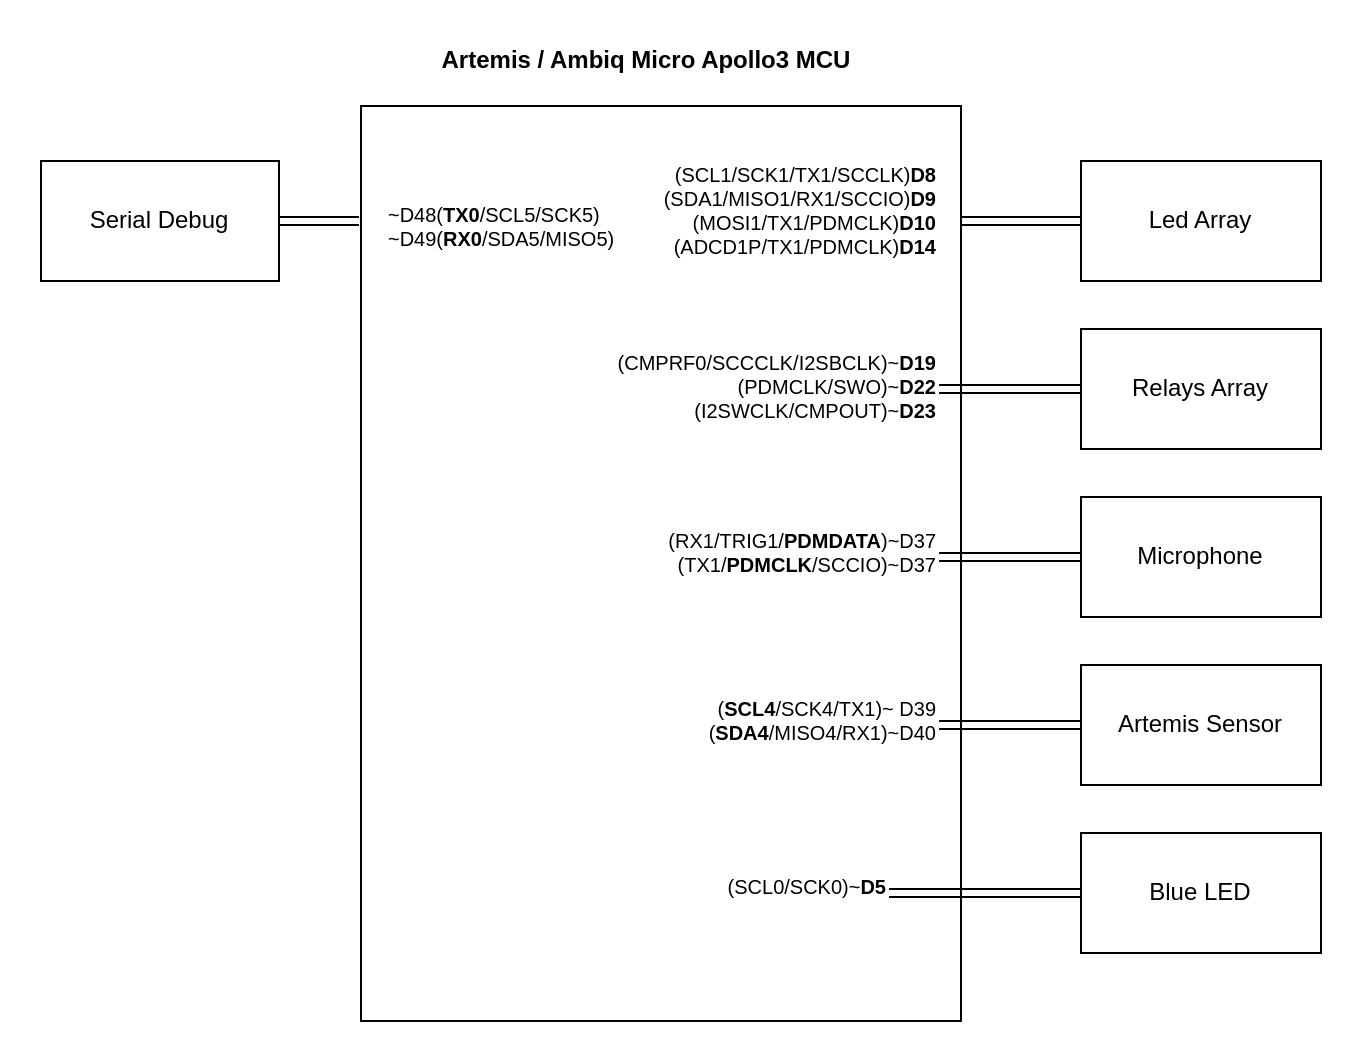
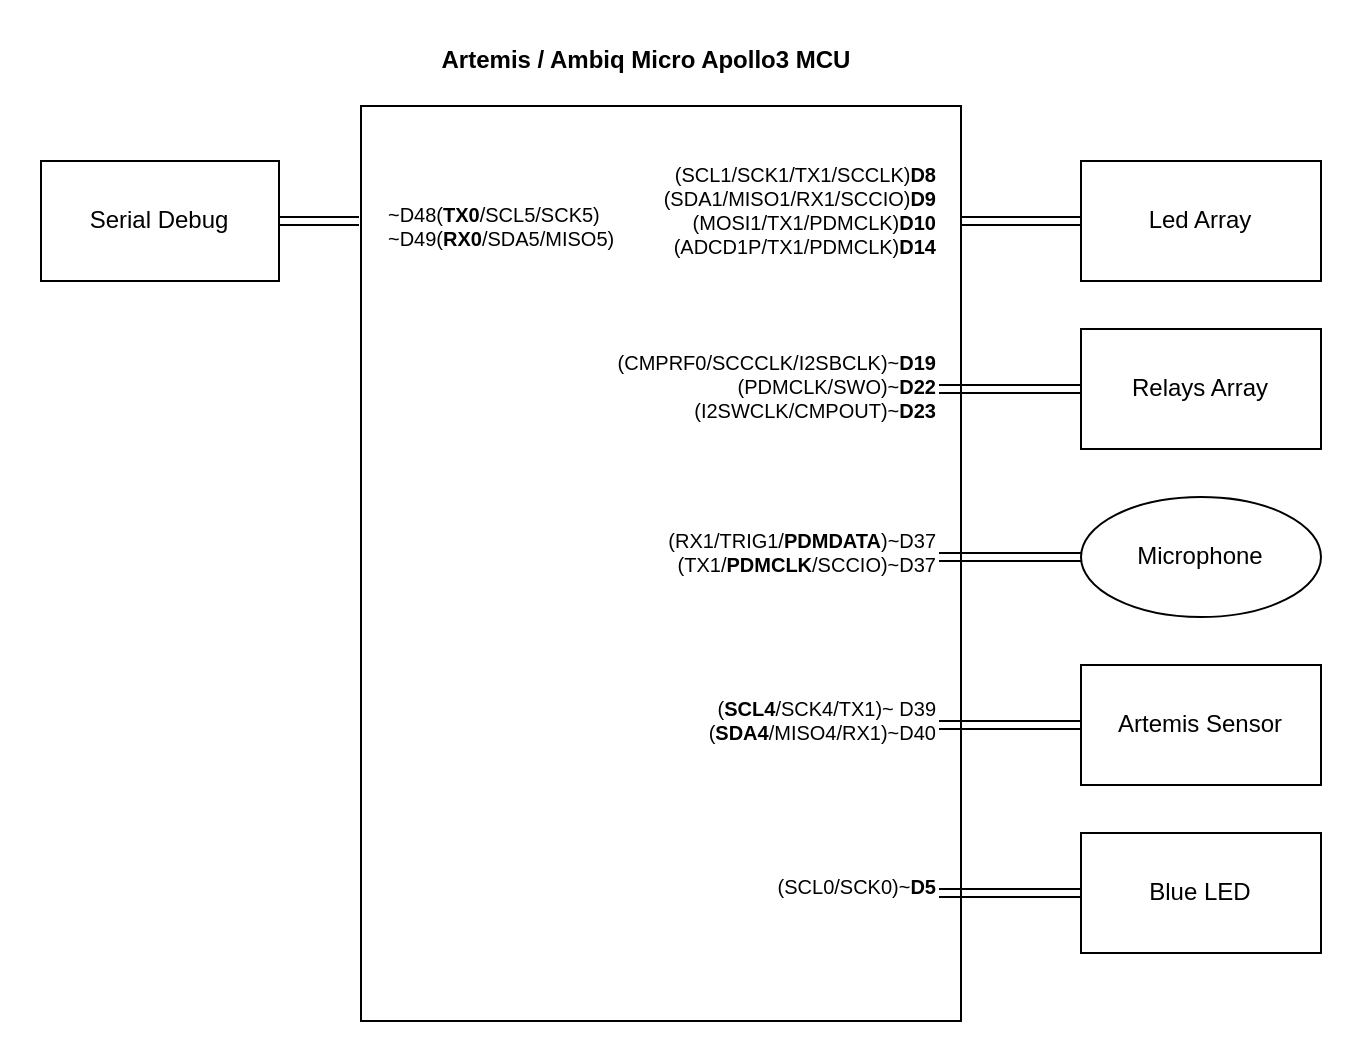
(1201, 557) -> (1201, 557)
(789, 893) -> (839, 893)
